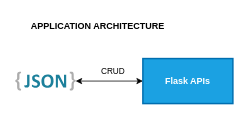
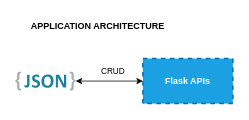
(188, 81) -> (188, 81)
